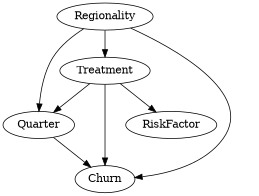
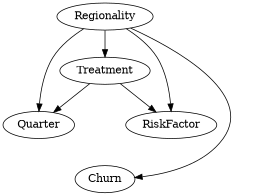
none -> (159, 60)
(105, 121) -> none
(69, 150) -> none
